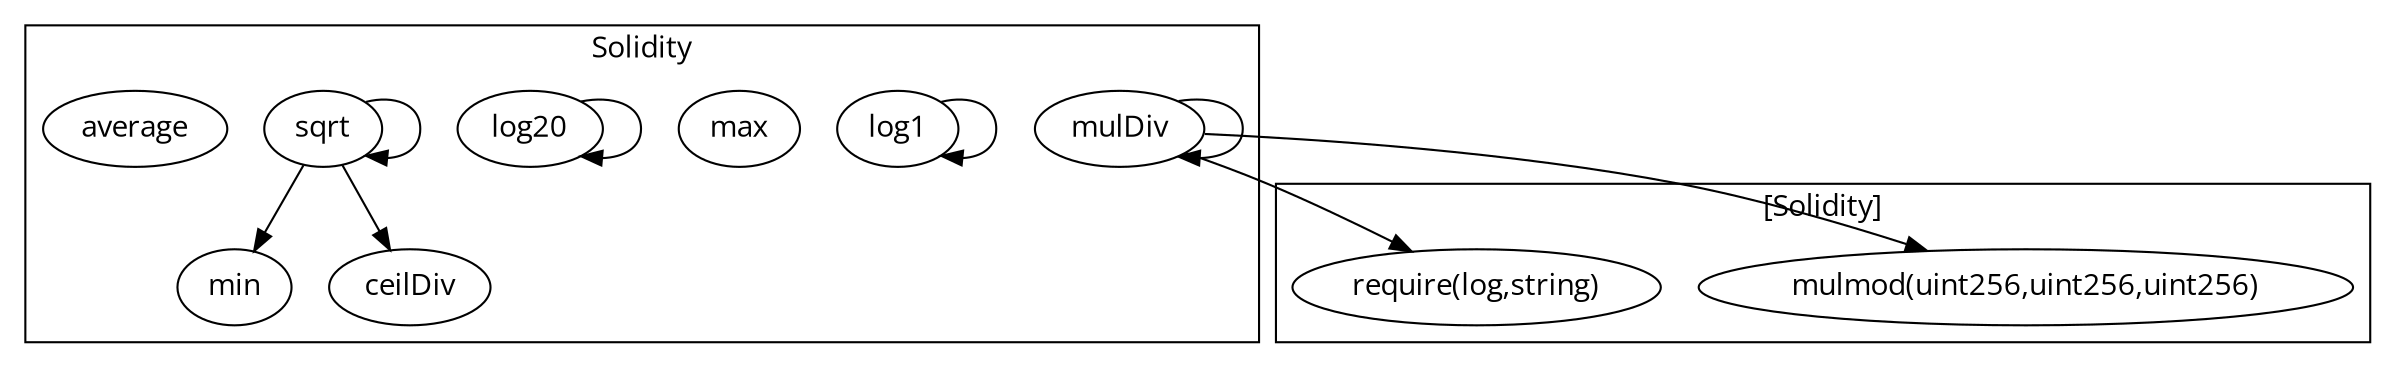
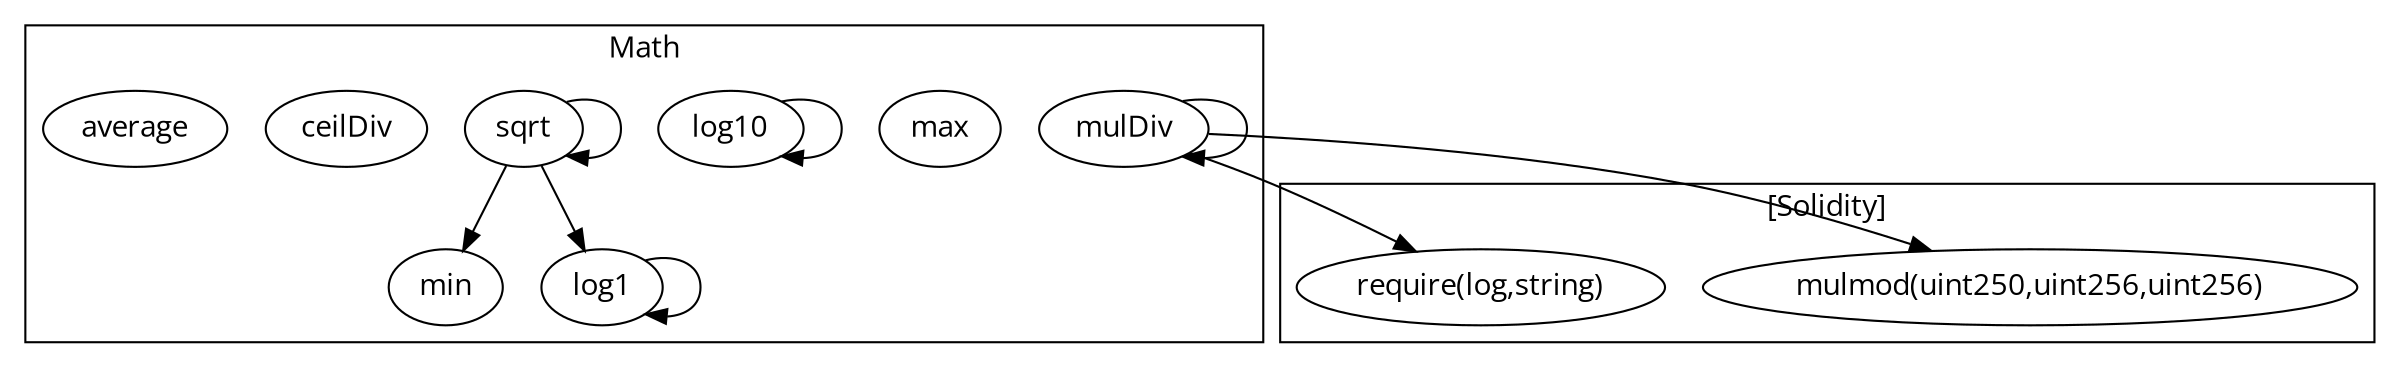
(642, 50) -> (644, 50)
(530, 129) -> (731, 129)
(361, 198) -> (558, 199)
(2026, 287) -> (2030, 287)
